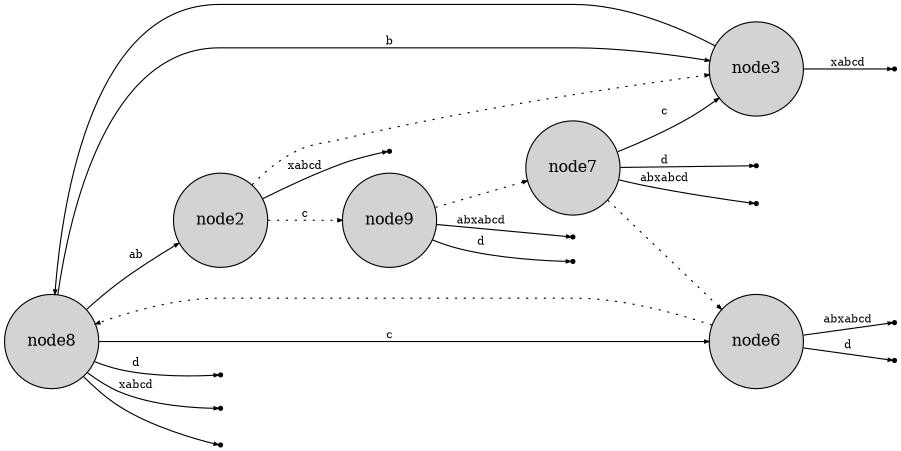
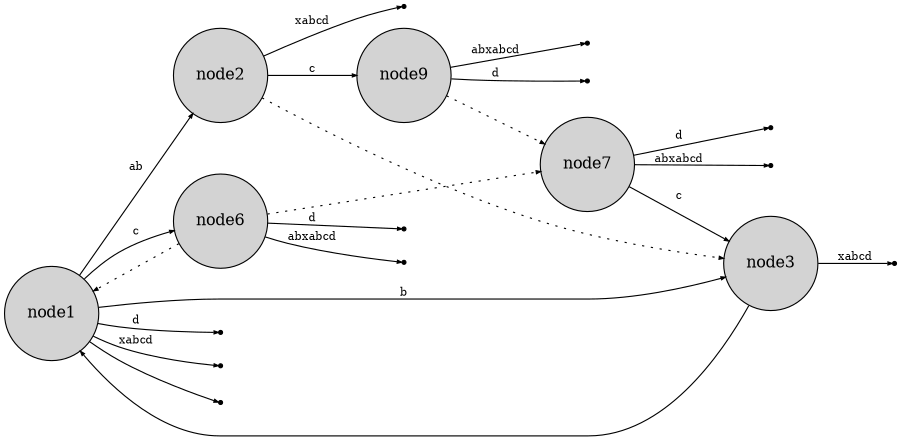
(303, 220) -> (310, 75)
(663, 253) -> (402, 193)
(52, 342) -> (52, 314)
